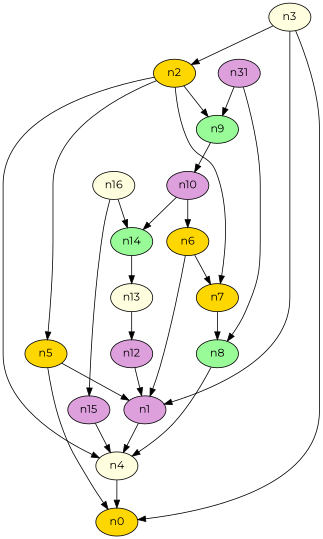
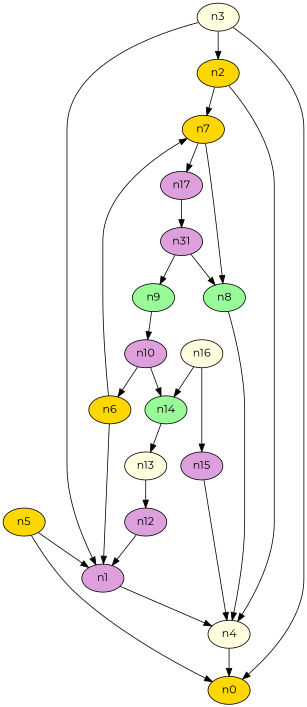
(194, 98) -> none
(54, 181) -> none
none -> (182, 185)
